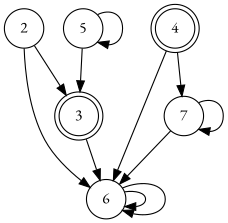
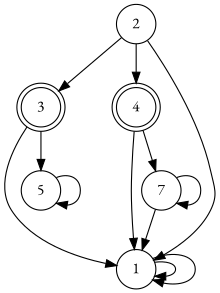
none -> (136, 58)
(81, 65) -> (41, 145)
(106, 199) -> (136, 269)
